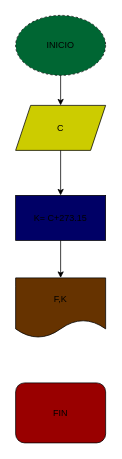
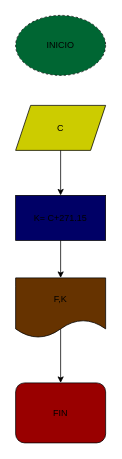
(60, 87) -> none
(60, 218) -> (60, 218)
none -> (60, 353)
